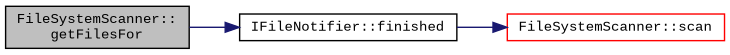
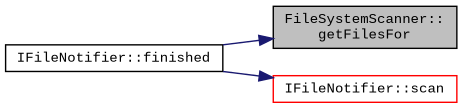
(207, 27) -> (241, 43)
(616, 27) -> (365, 89)
